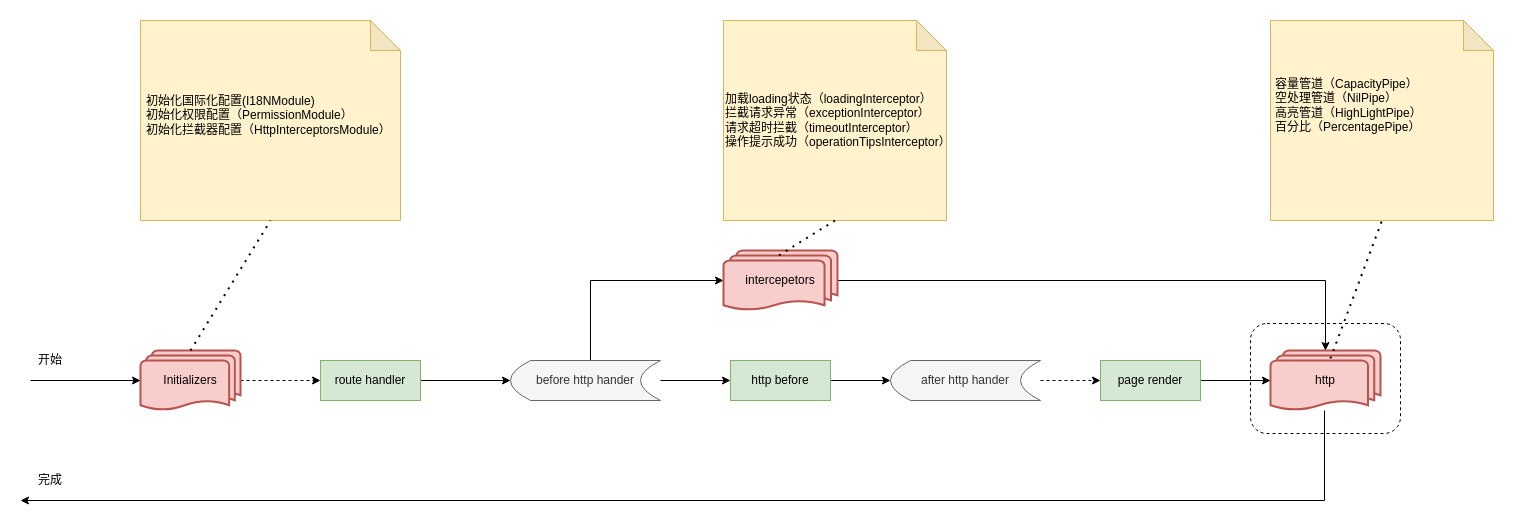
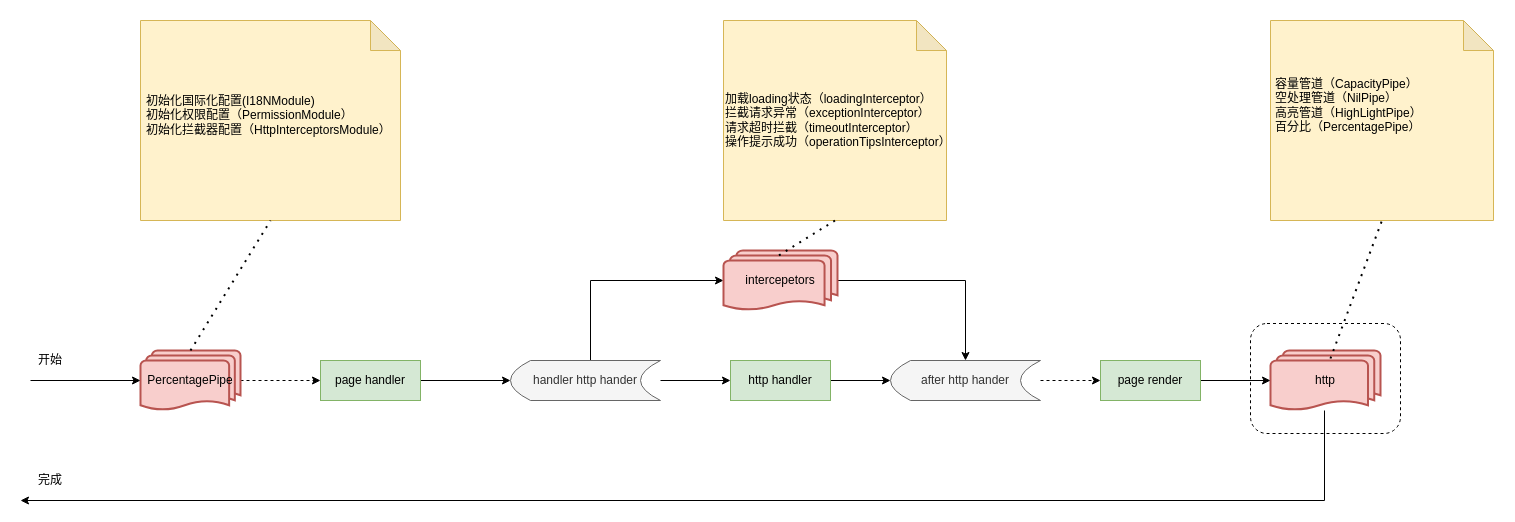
(1176, 281) -> (966, 316)
(191, 381) -> (191, 381)
(371, 381) -> (371, 381)
(586, 381) -> (586, 381)
(781, 381) -> (781, 381)
